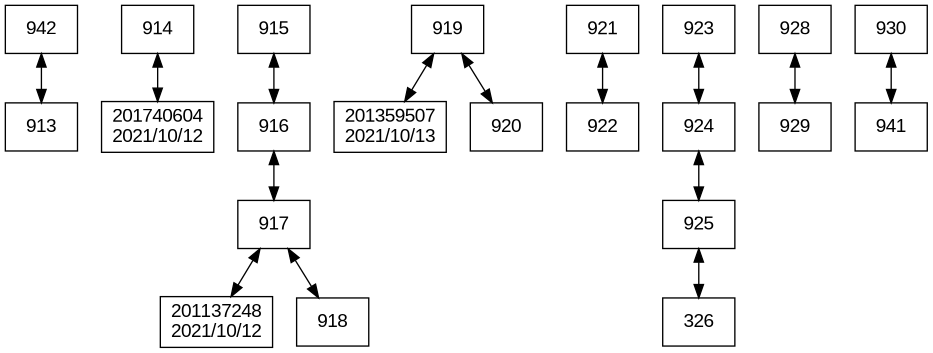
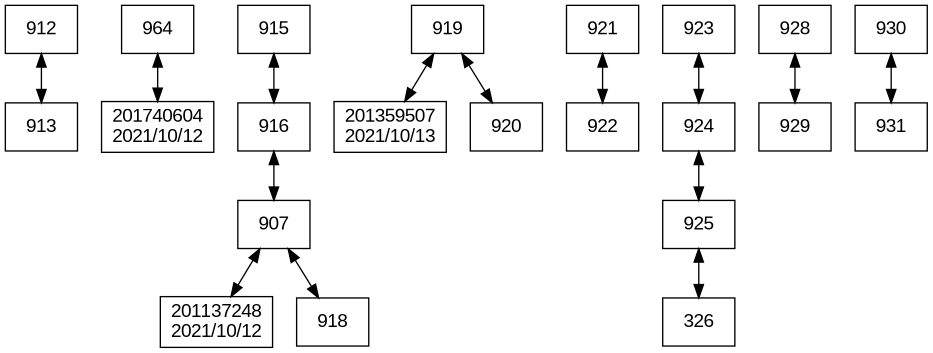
(41, 29) -> (41, 29)
(158, 29) -> (158, 29)
(891, 127) -> (891, 127)
(274, 224) -> (274, 224)
